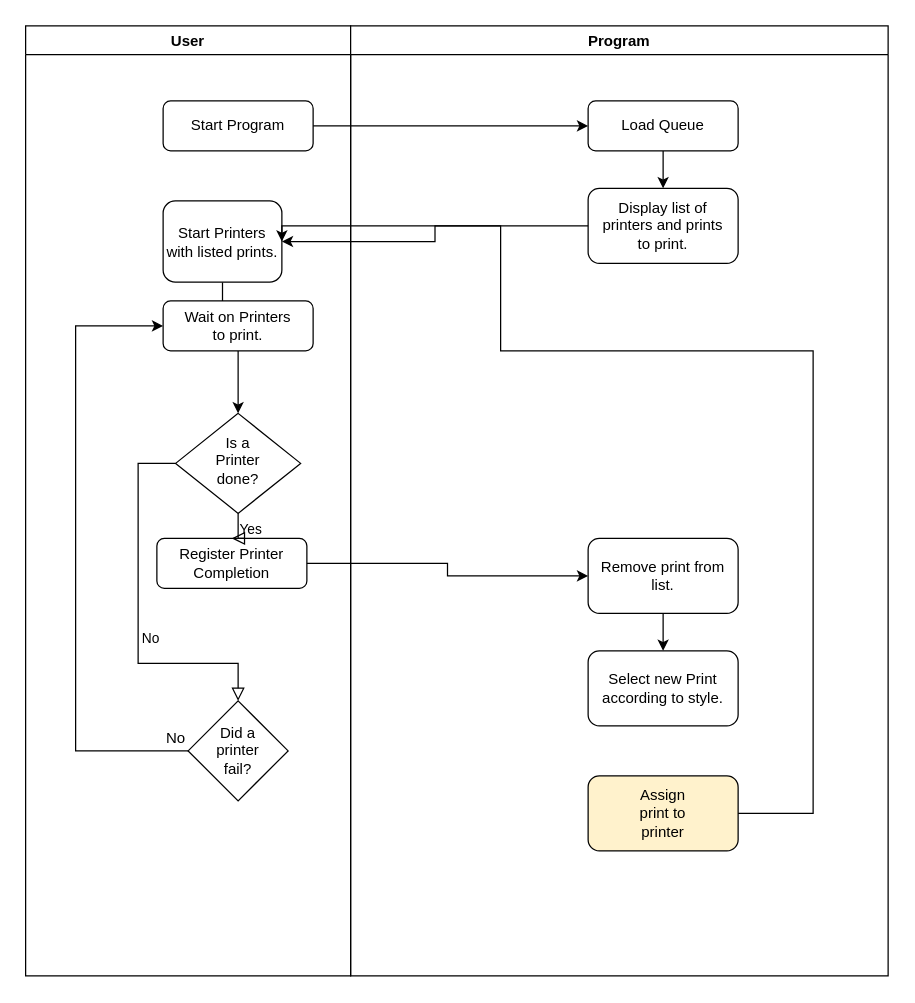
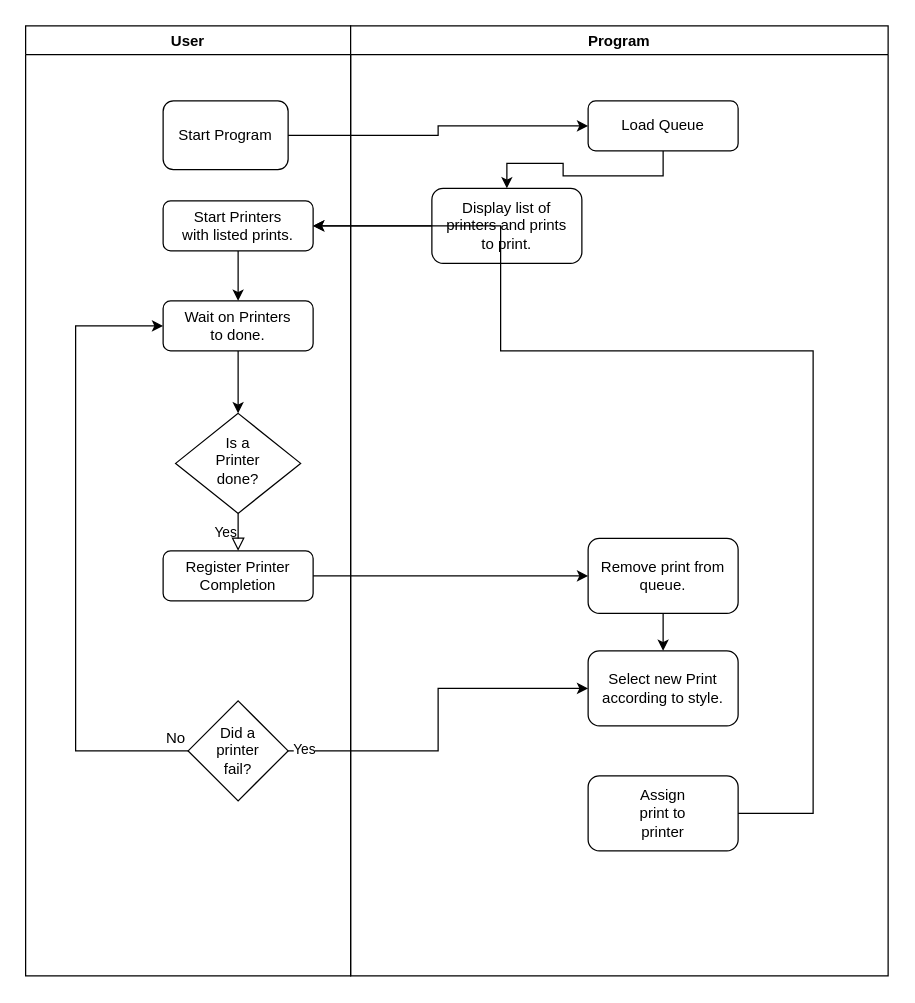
(238, 126) -> (226, 135)
(663, 226) -> (507, 226)
(223, 241) -> (238, 226)
(238, 326) -> (238, 326)
(232, 563) -> (238, 576)
(663, 576) -> (663, 576)
(138, 606) -> none
none -> (438, 723)
(663, 813) -> (663, 813)
